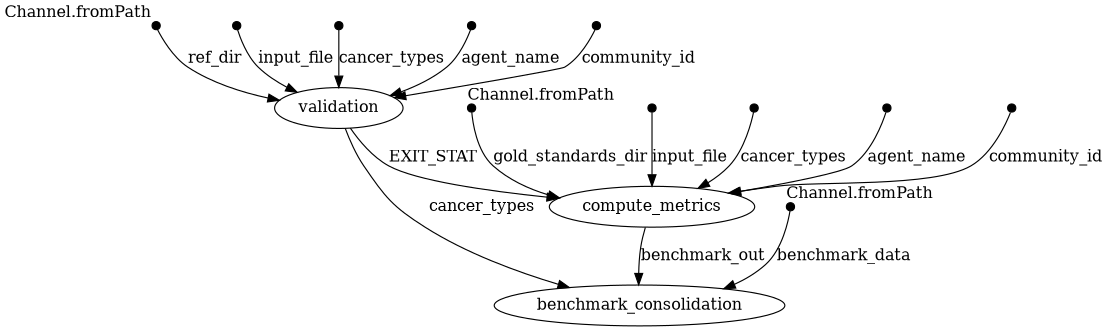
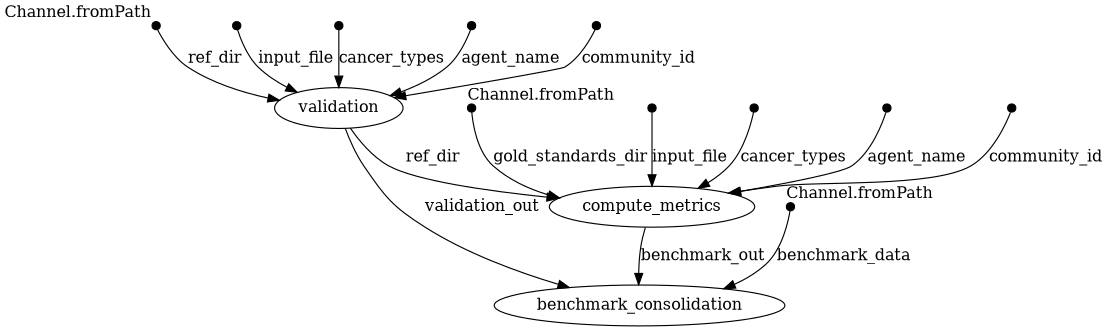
(433, 157) -> (433, 157)
(482, 207) -> (482, 207)
